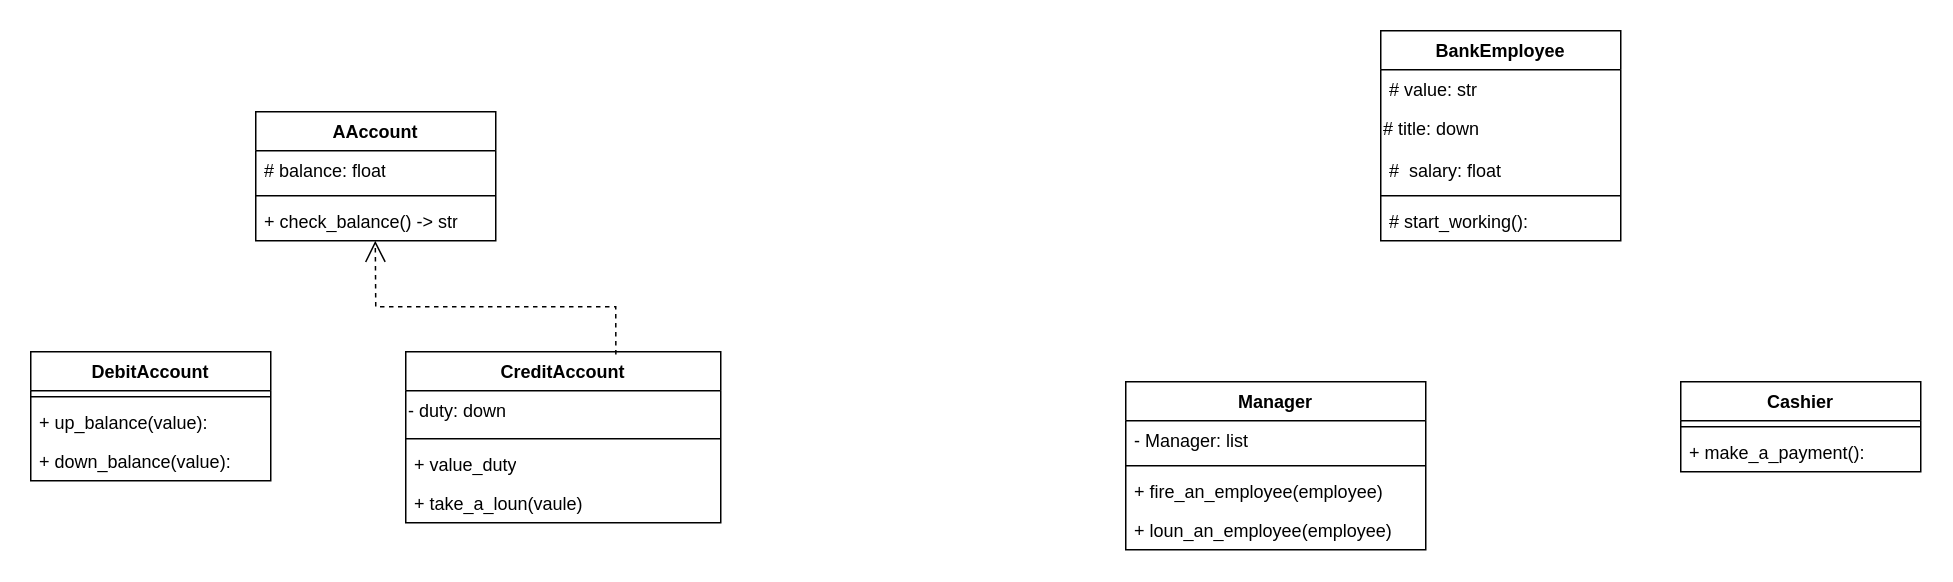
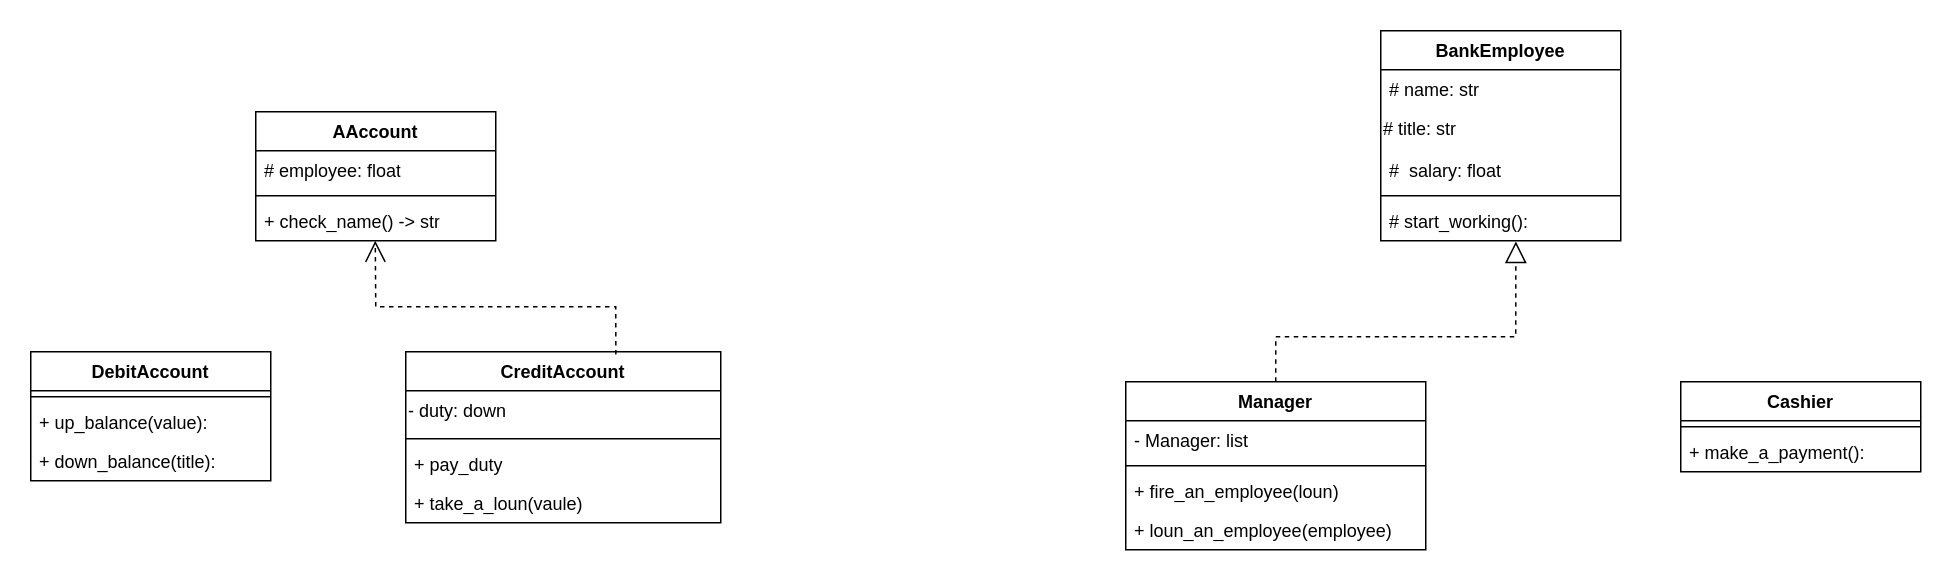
(1441, 91) -> (1438, 91)
(1438, 130) -> (1433, 130)
(334, 172) -> (339, 172)
(376, 223) -> (364, 223)
none -> (1410, 337)
(141, 463) -> (139, 463)
(471, 466) -> (463, 466)
(1269, 493) -> (1249, 493)
